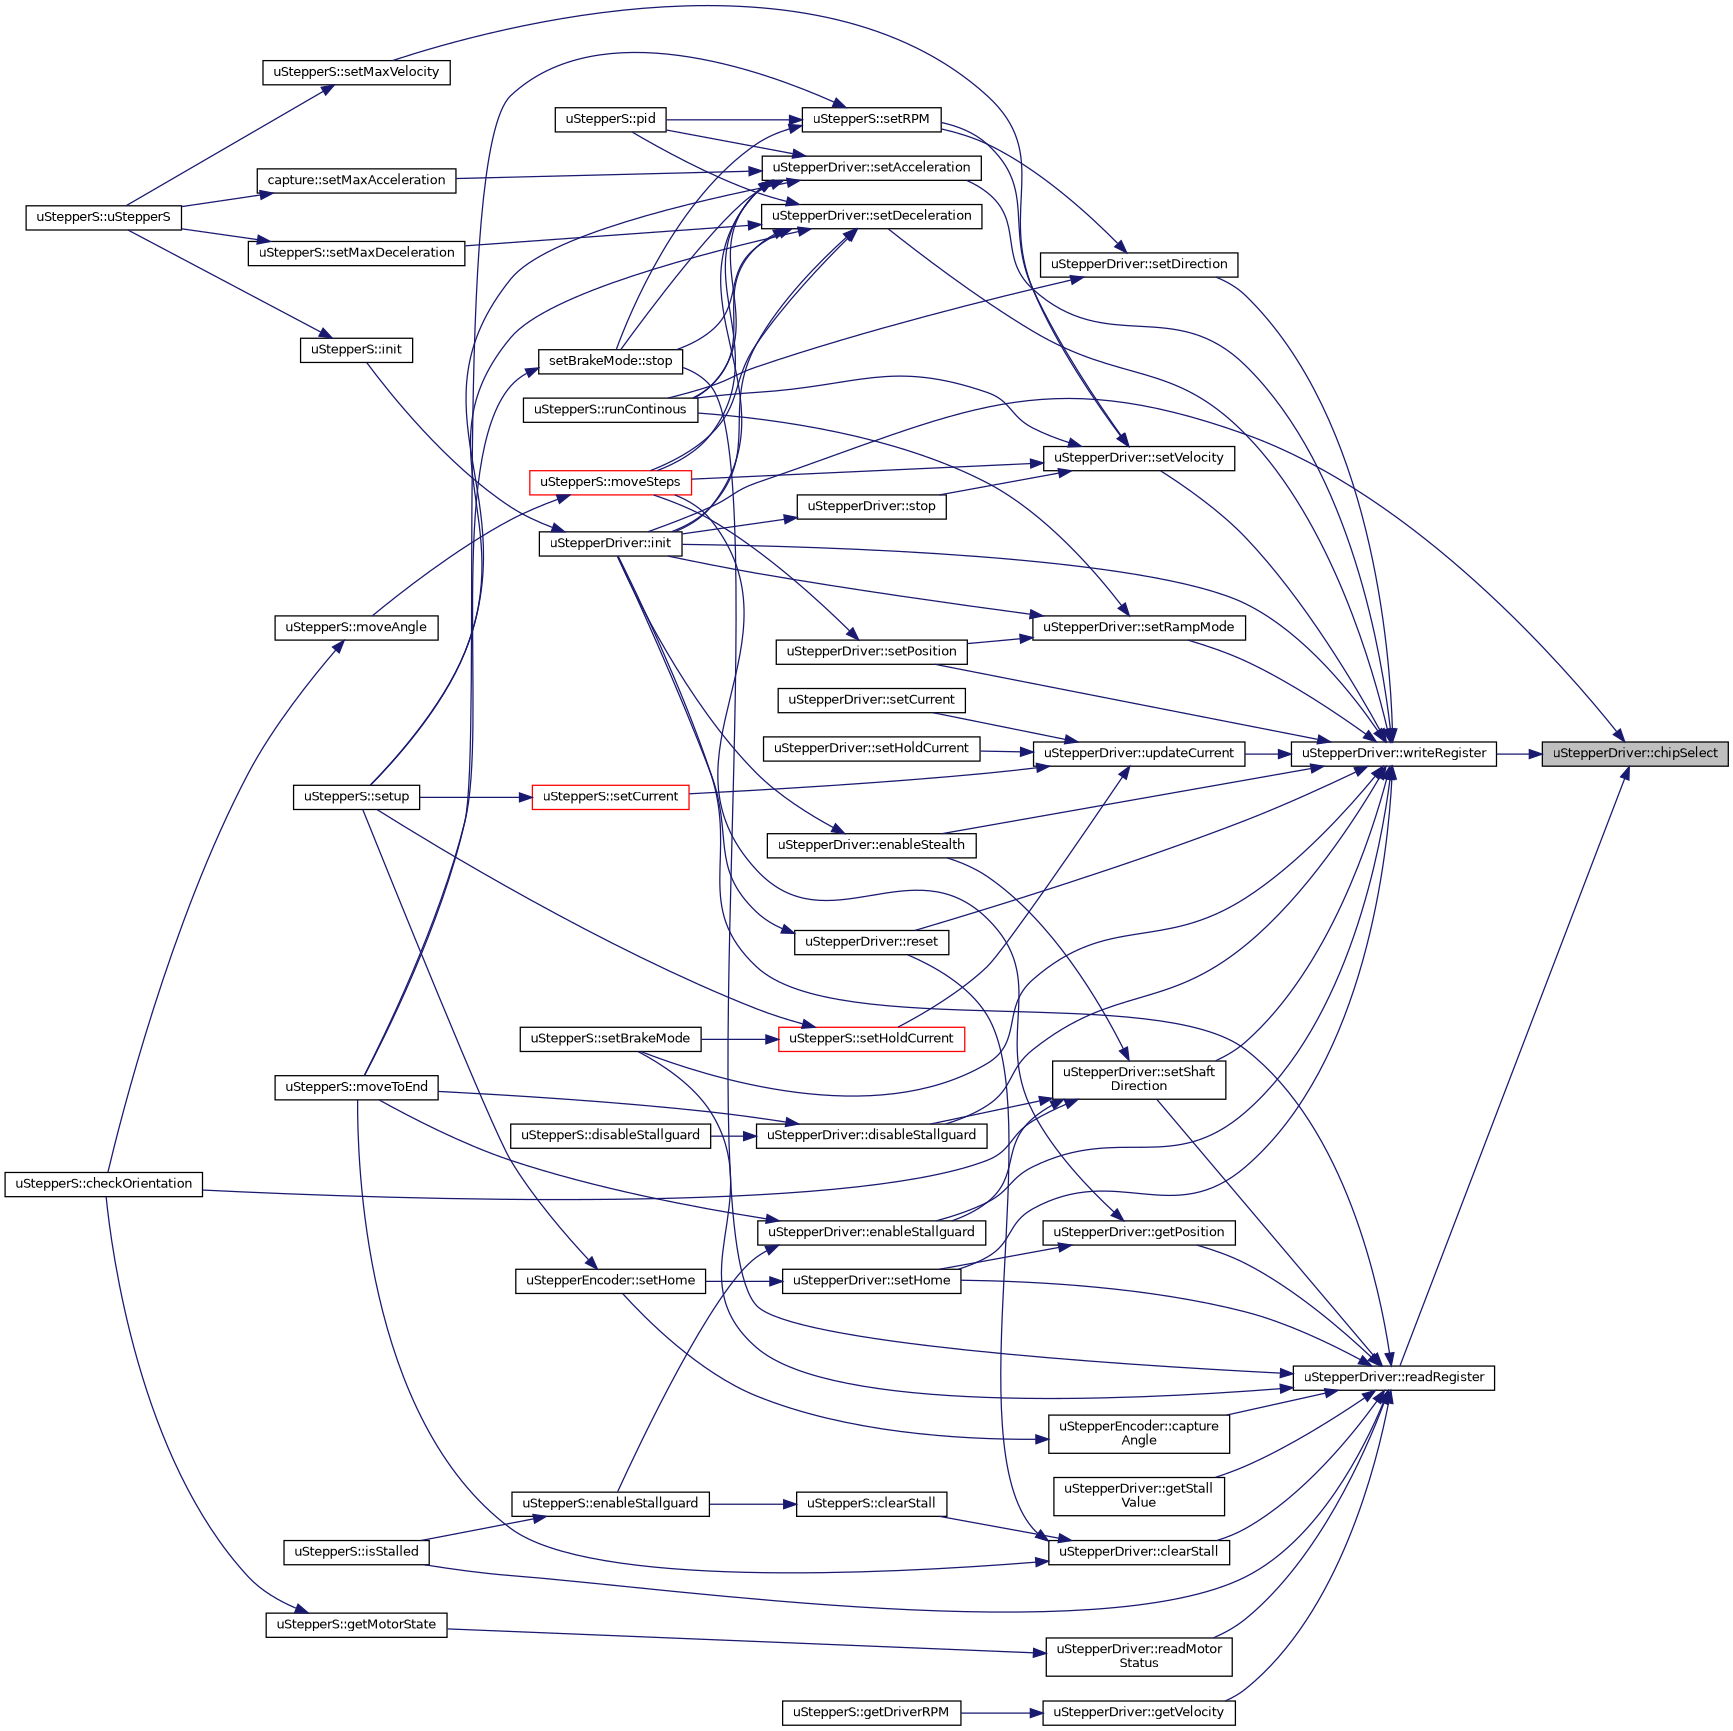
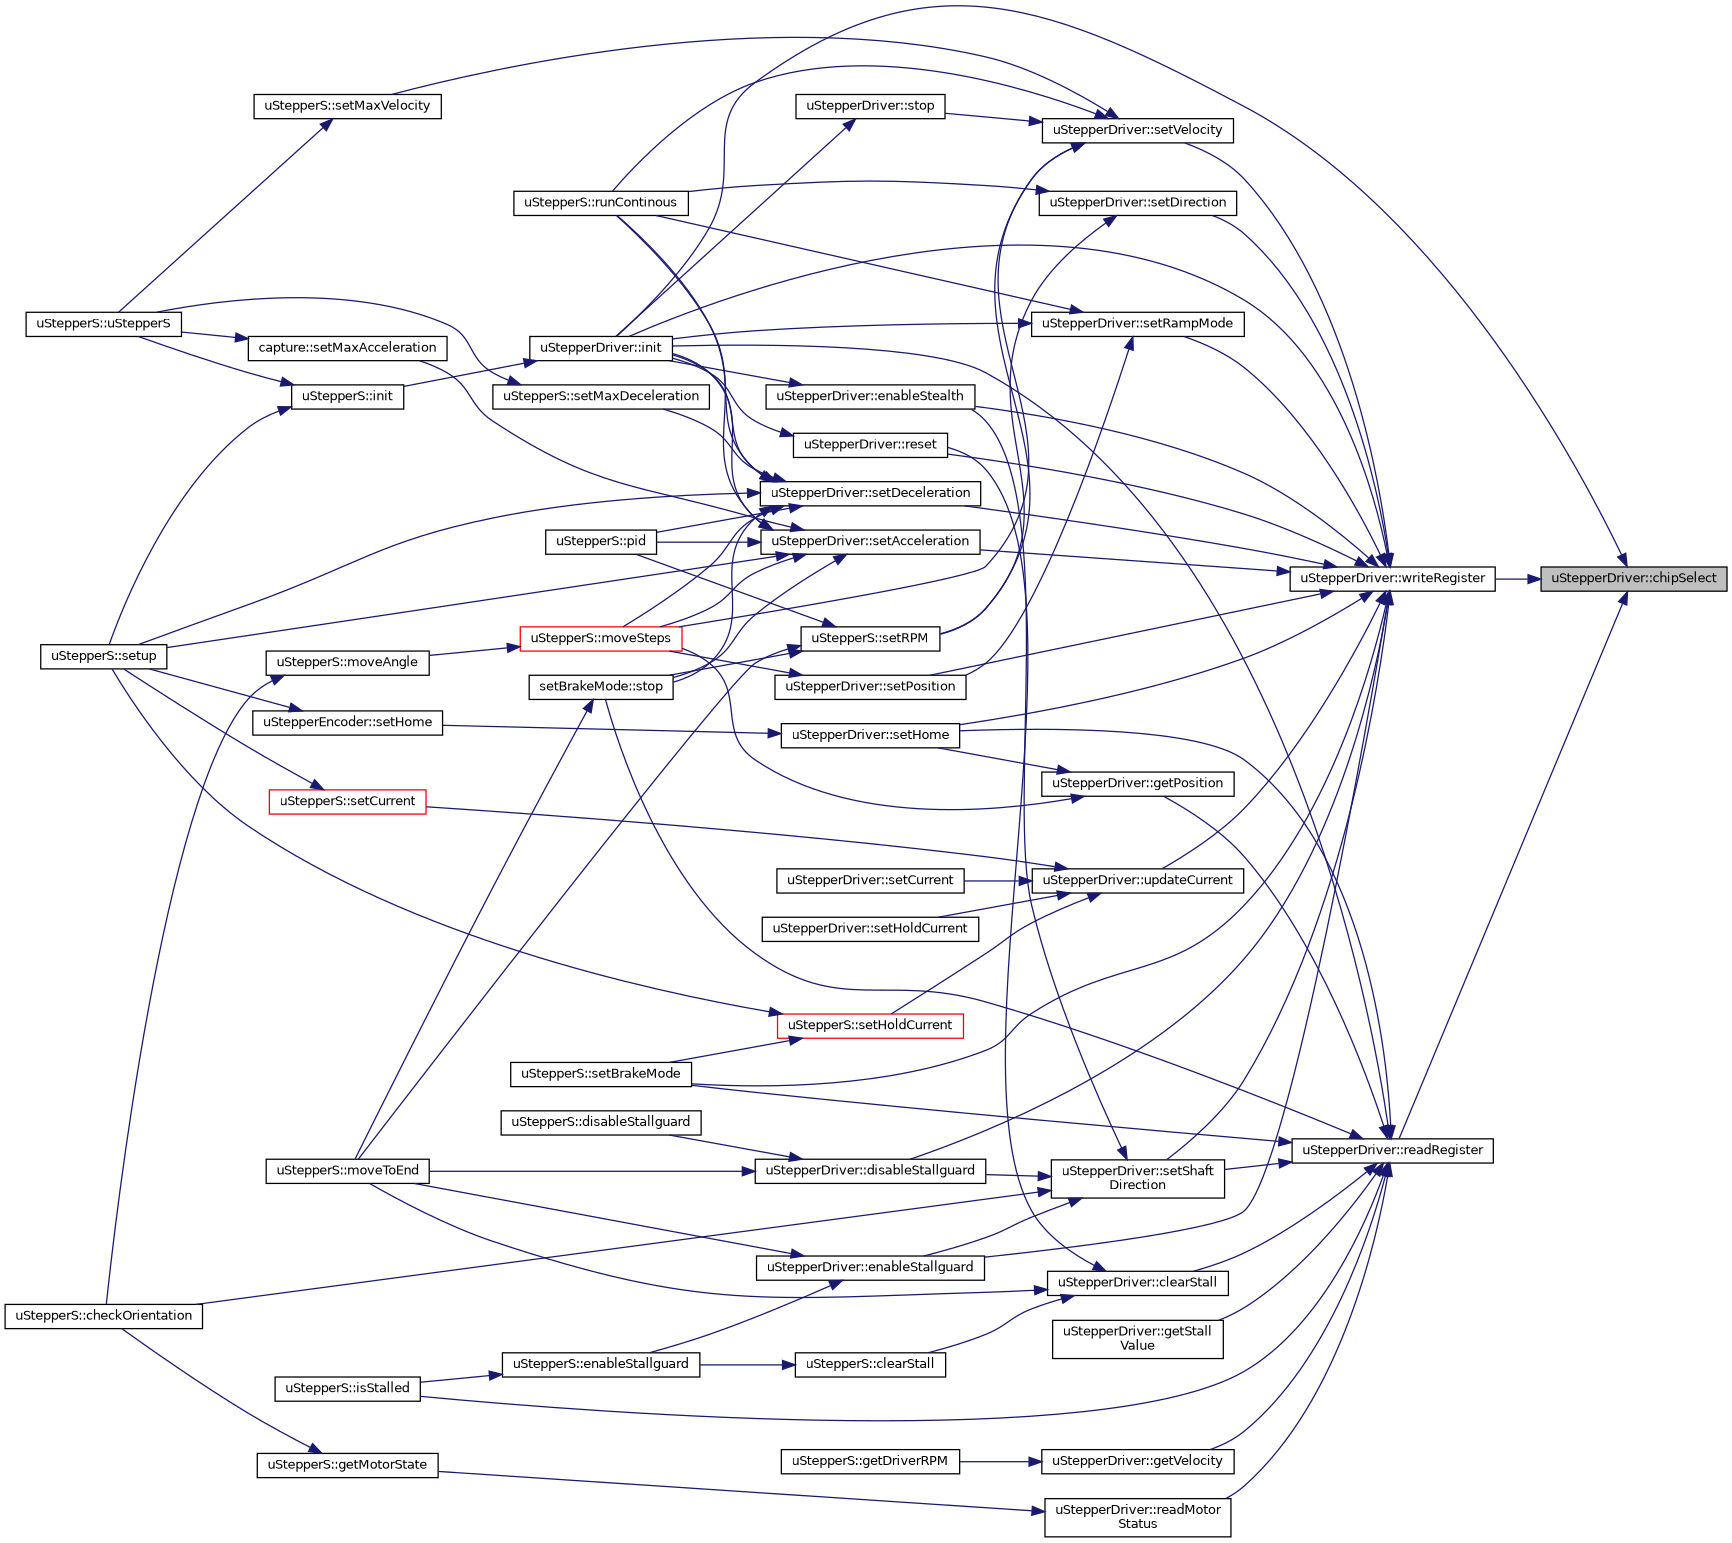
none -> (174, 512)
(1139, 1434) -> none
